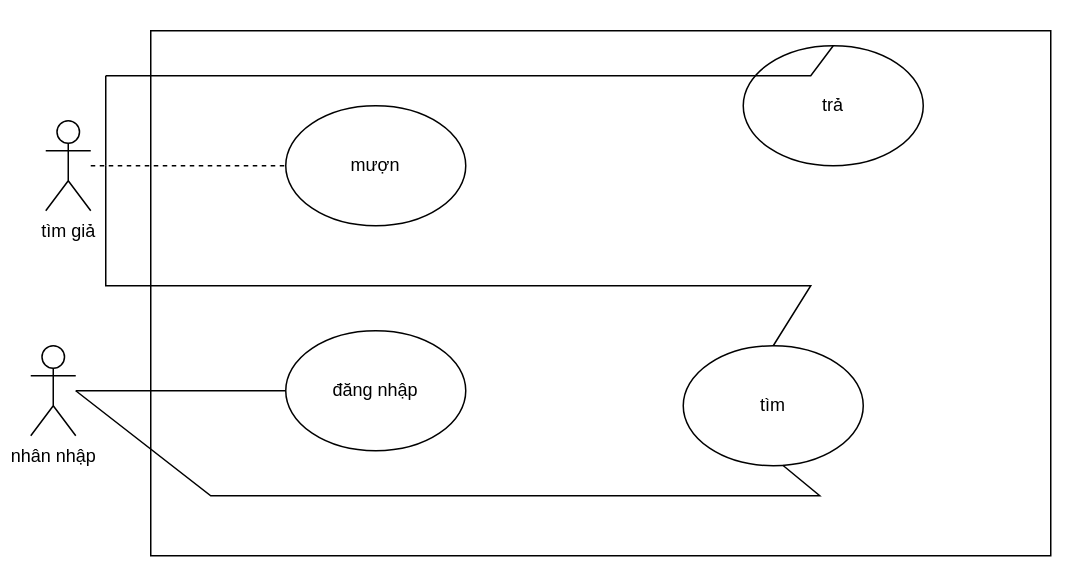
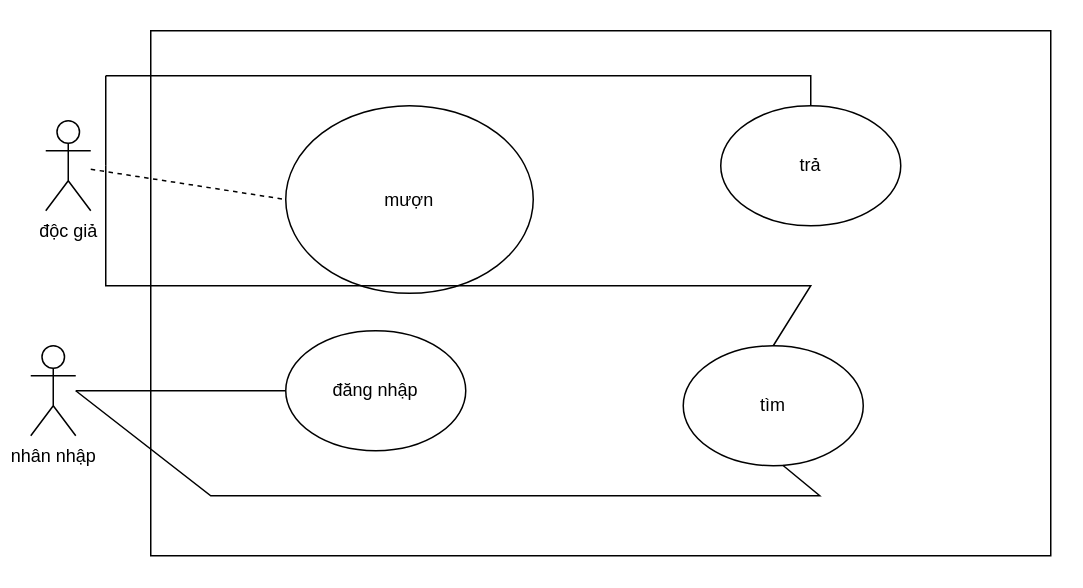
(833, 106) -> (811, 166)
(376, 166) -> (410, 200)
(69, 232) -> (69, 232)
